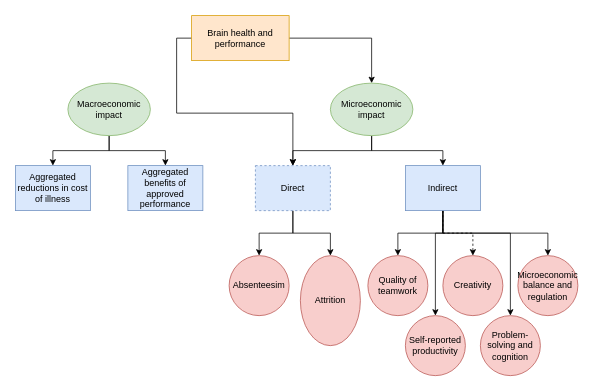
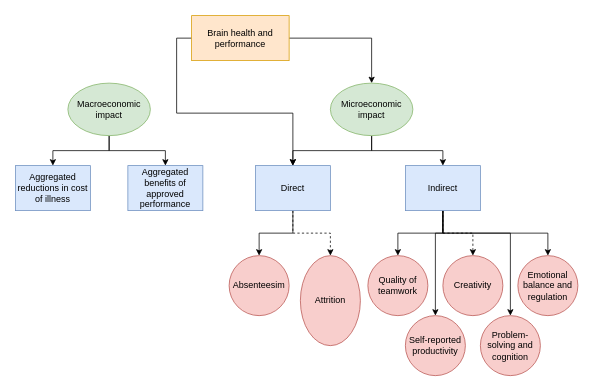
(293, 188) -> (293, 188)
(320, 233) -> (320, 233)
(548, 285) -> (548, 285)
